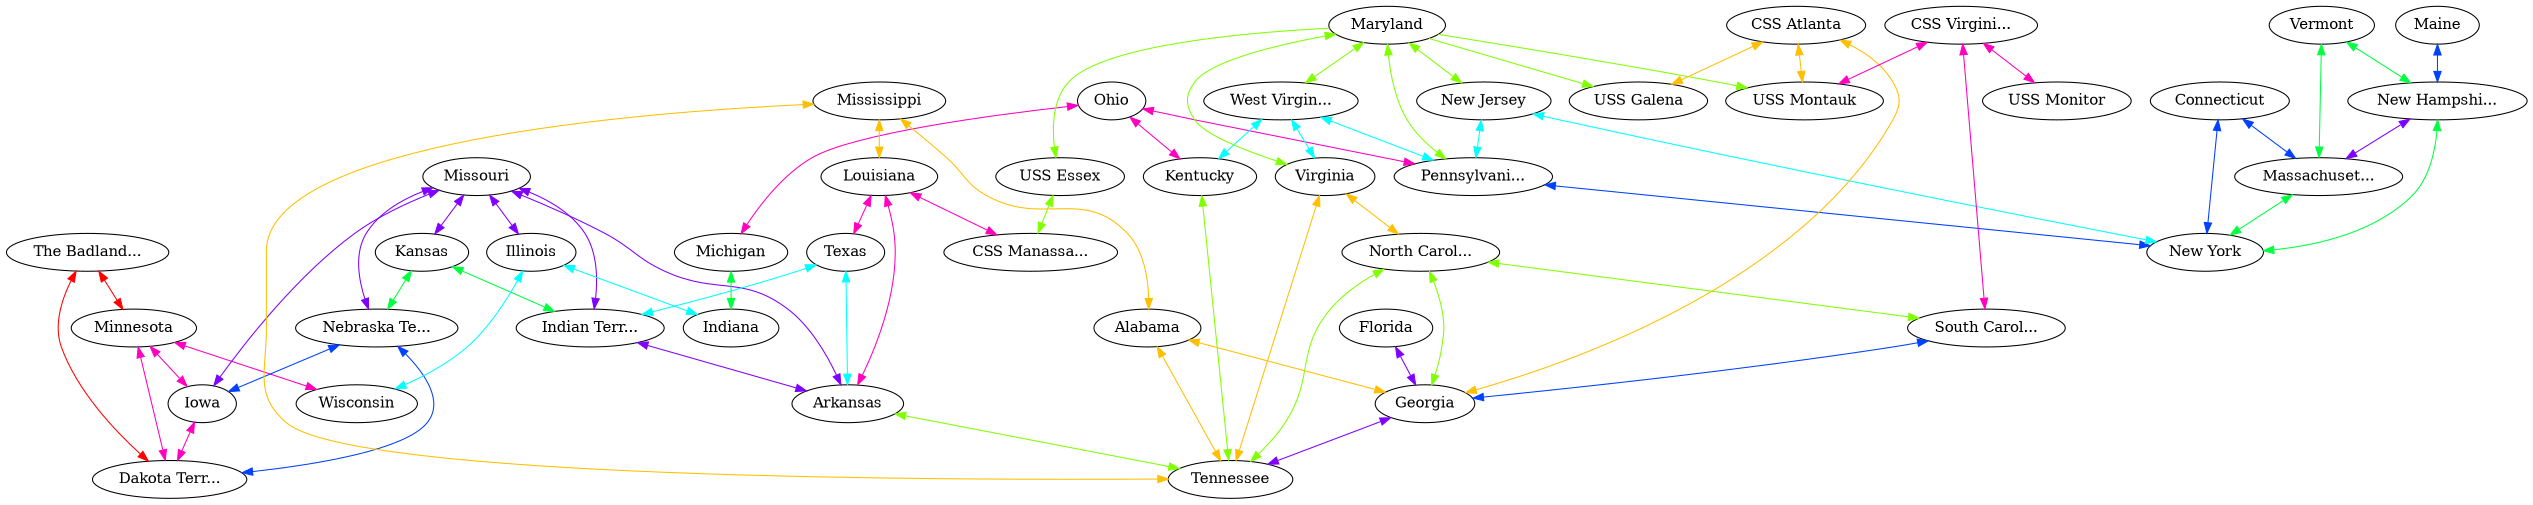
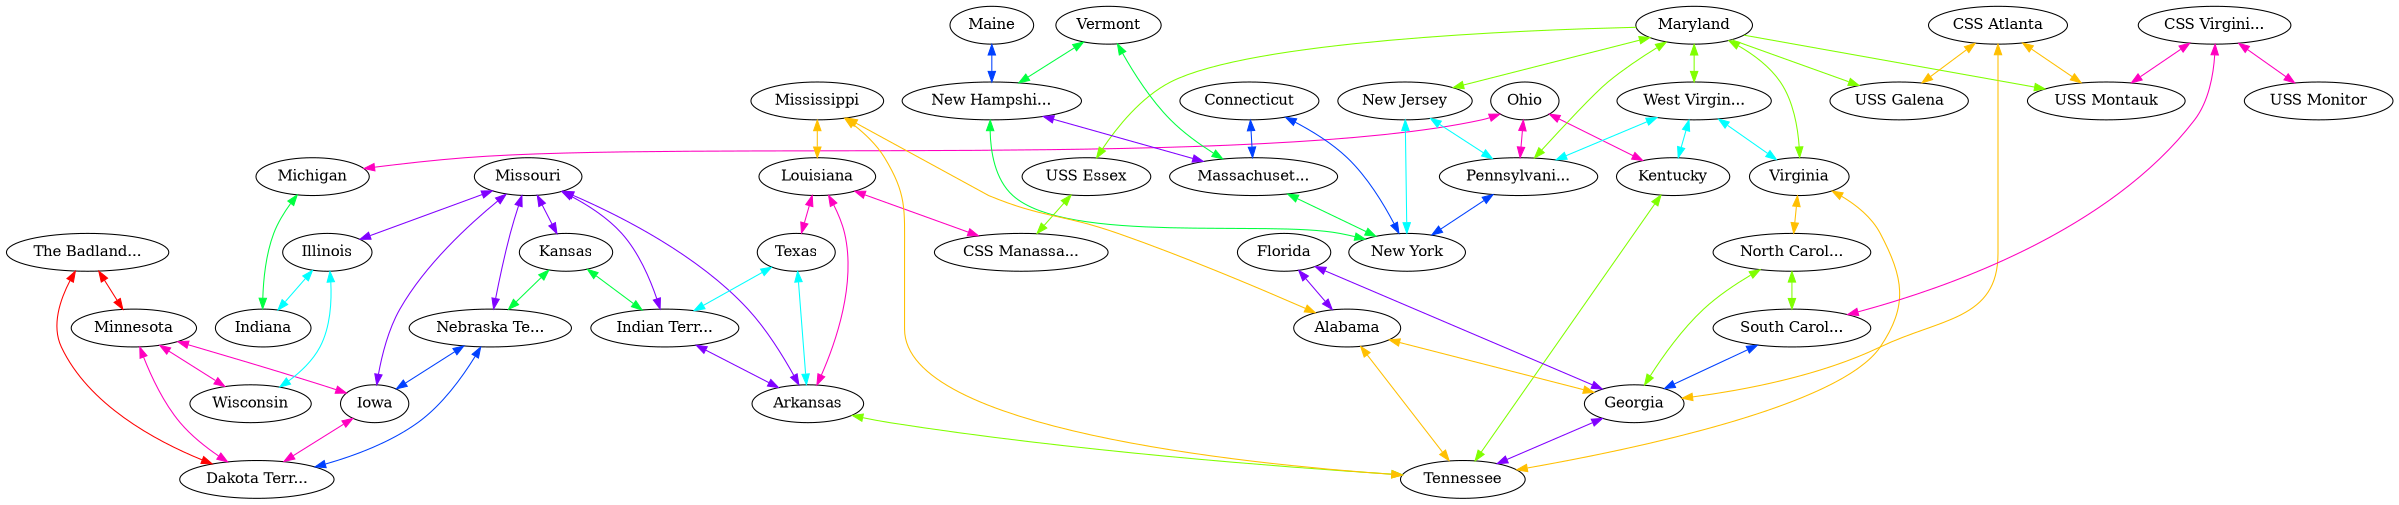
none -> (1315, 290)
(1307, 358) -> none
